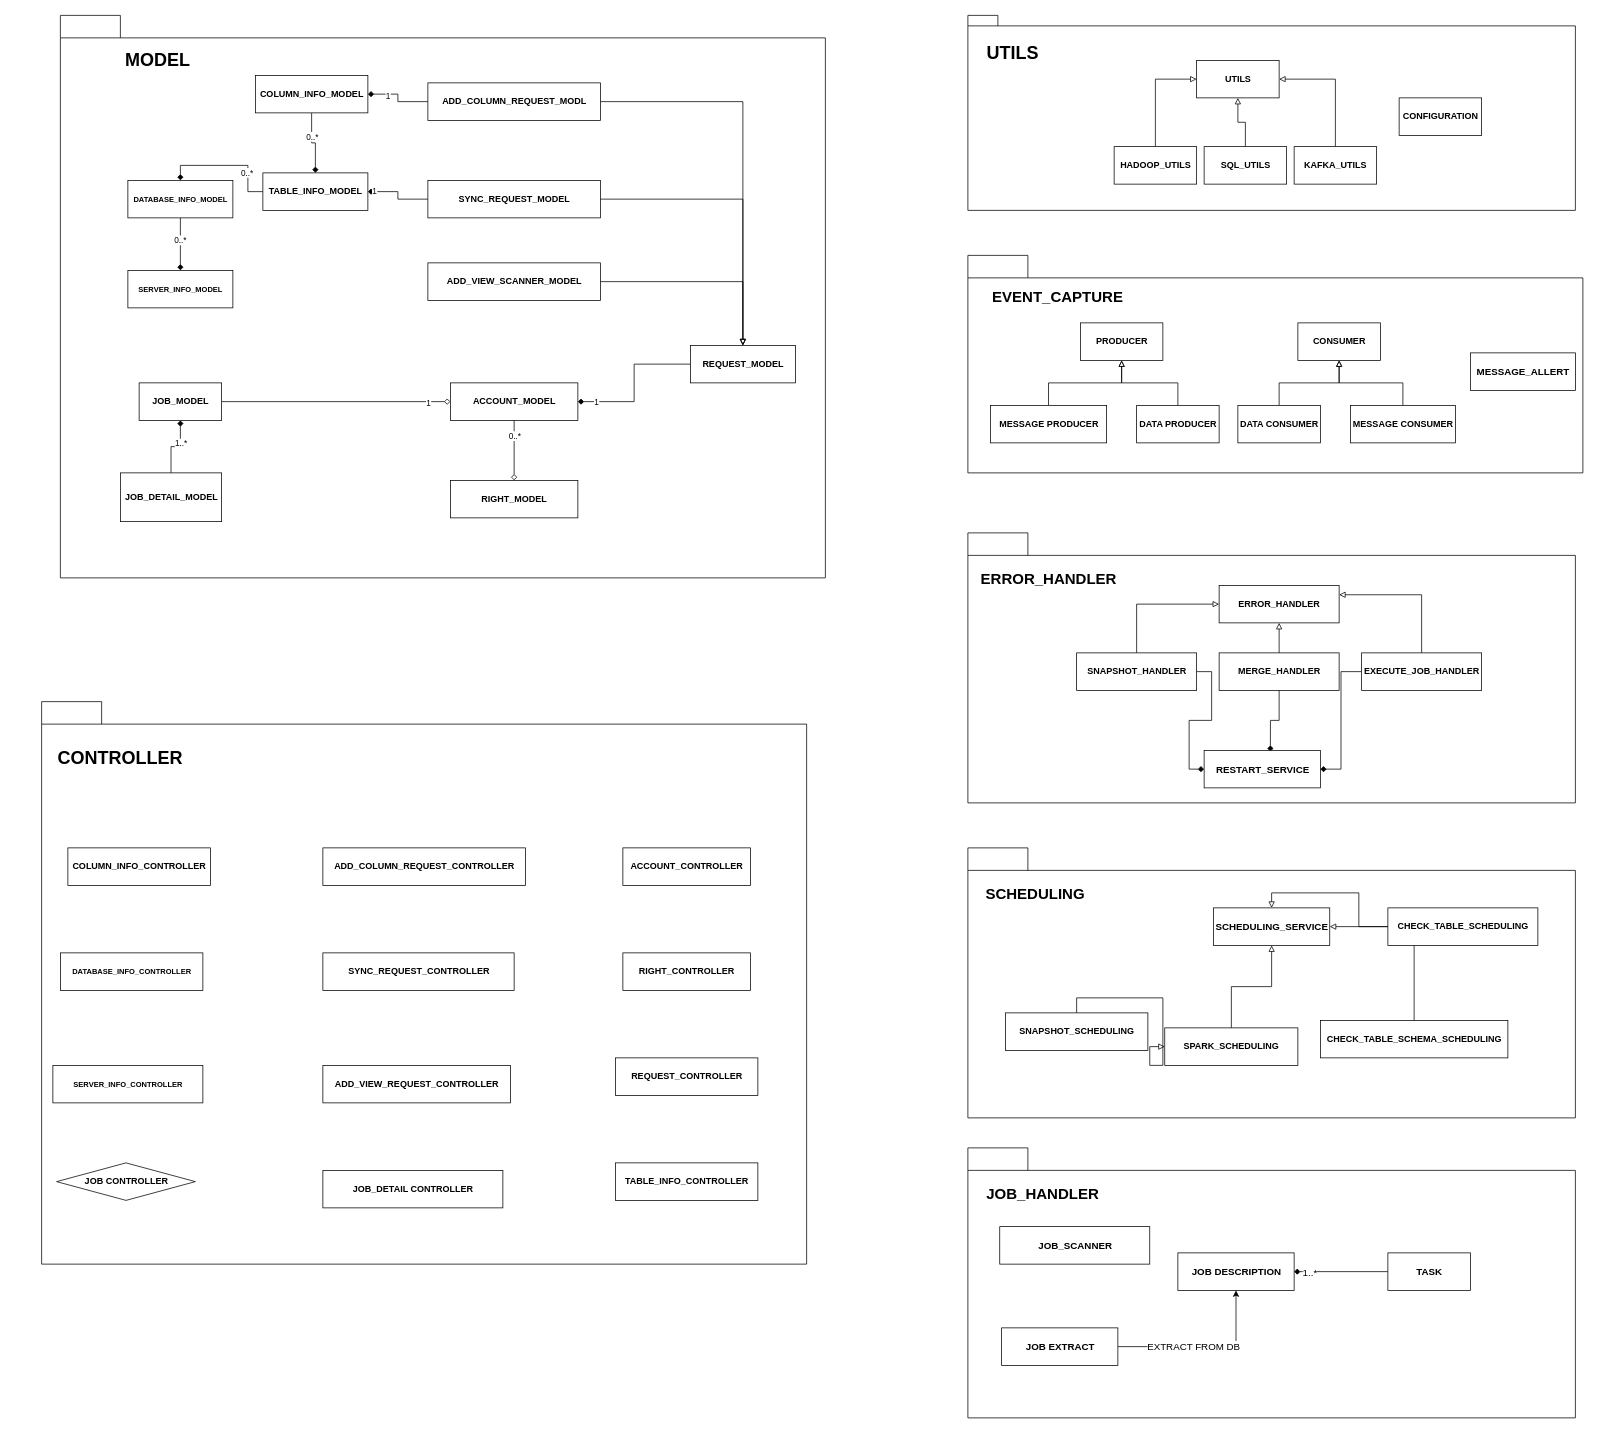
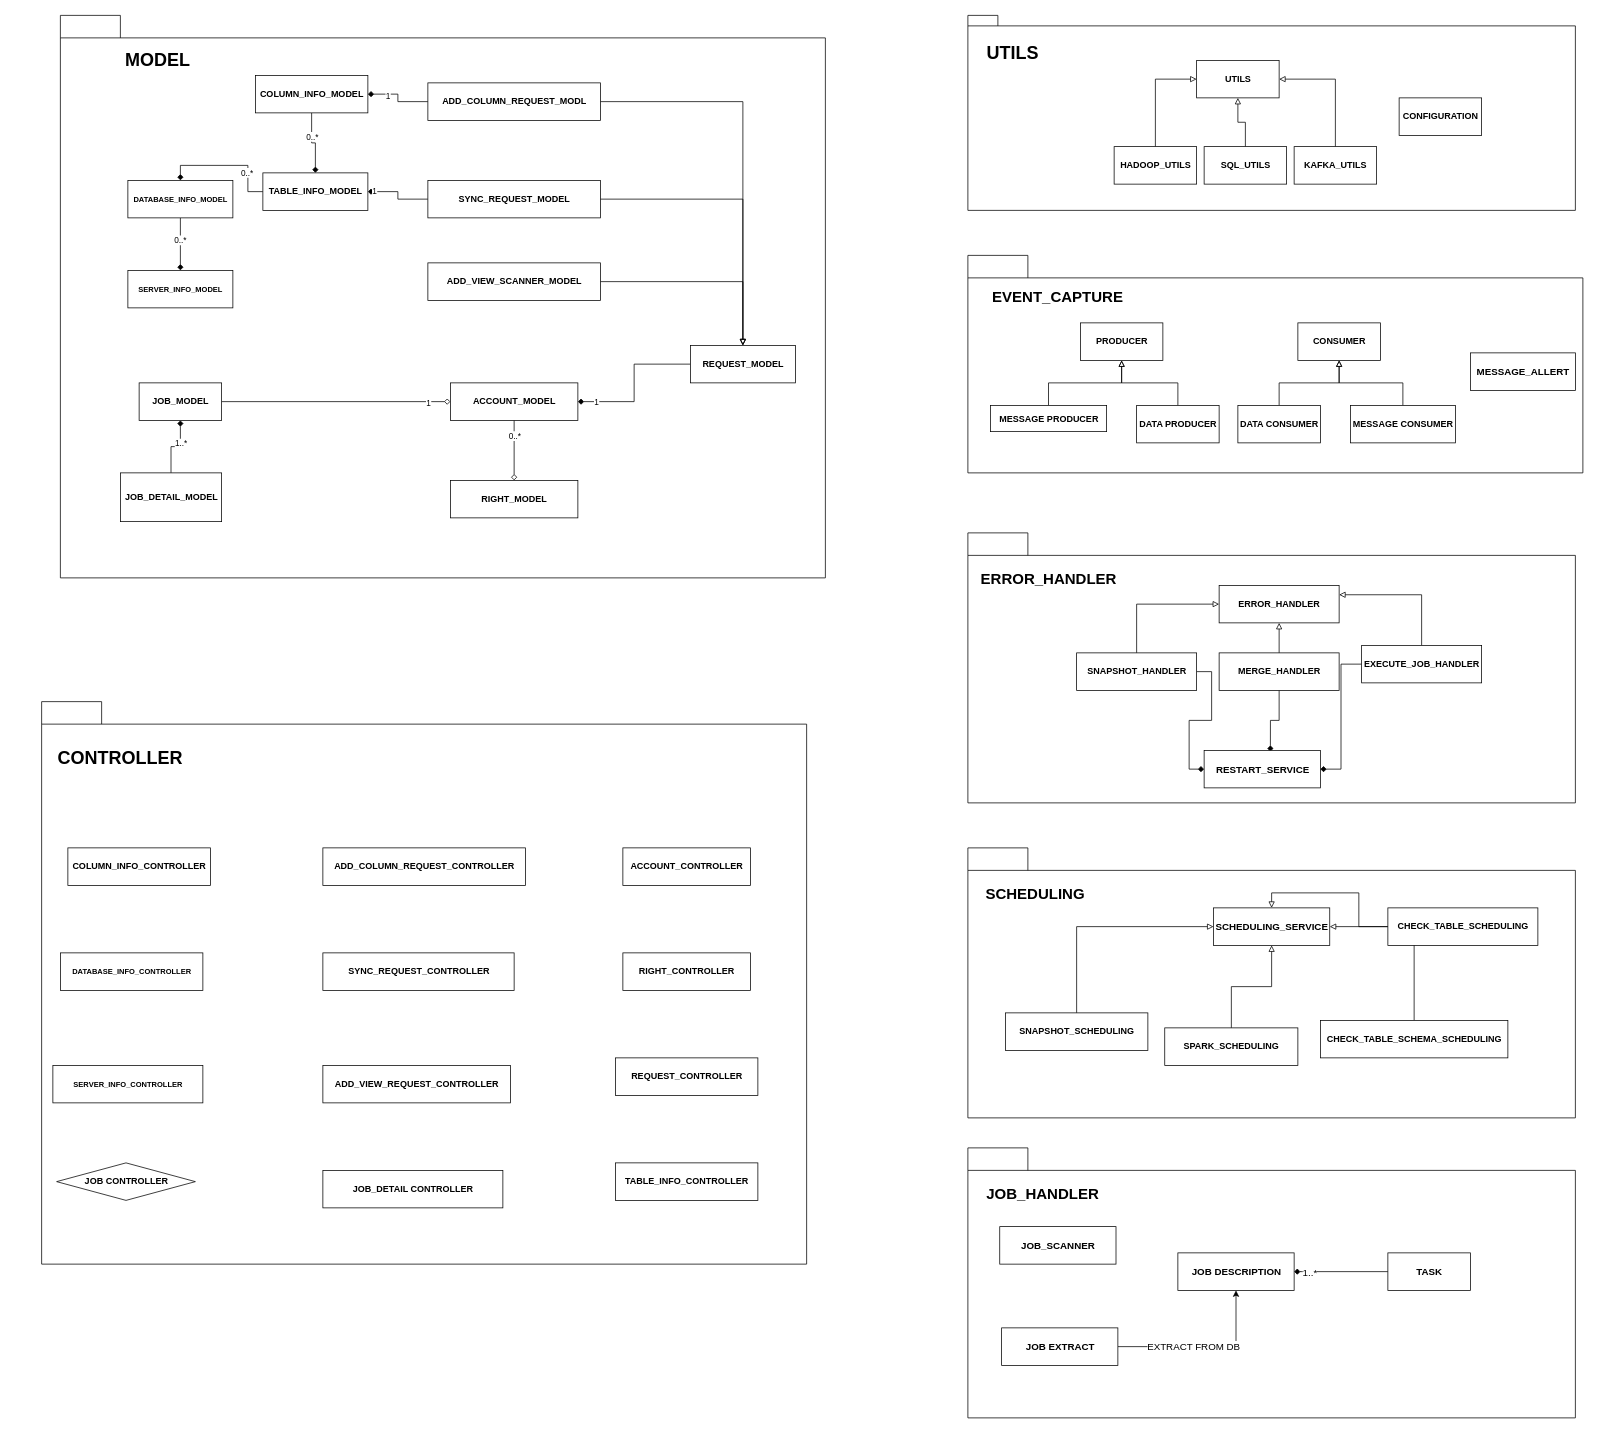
(1049, 424) -> (1049, 419)
(1422, 672) -> (1422, 664)
(1163, 1007) -> (1106, 927)
(1075, 1245) -> (1058, 1245)
